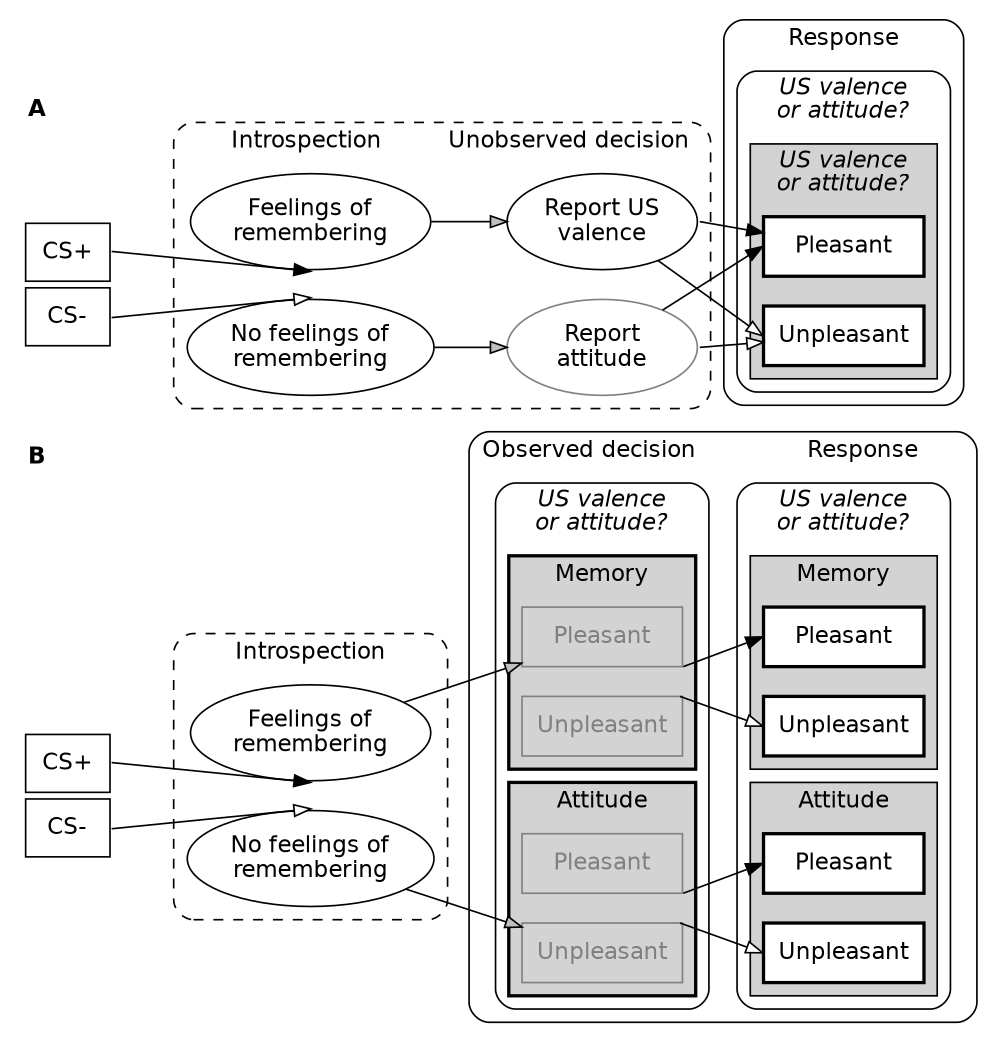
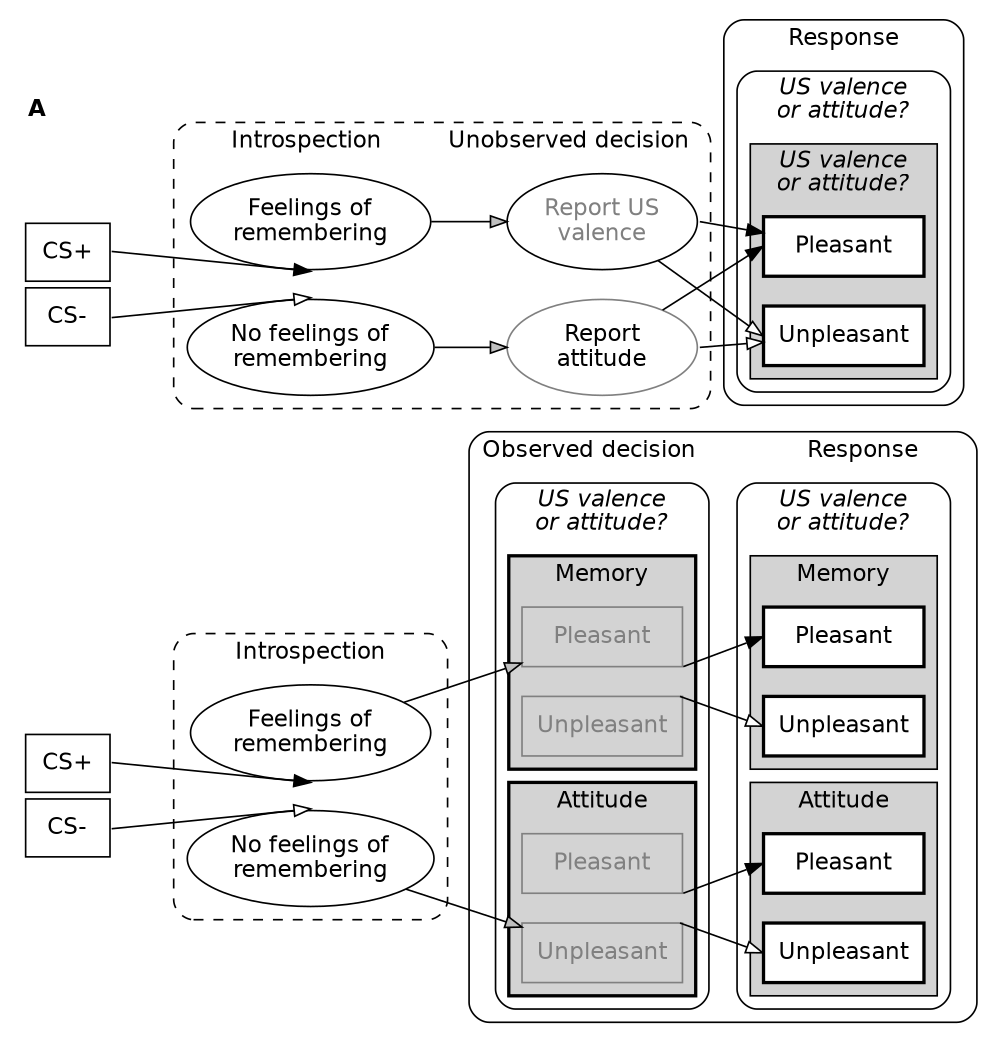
(602, 222) -> (602, 222)
(67, 435) -> none
